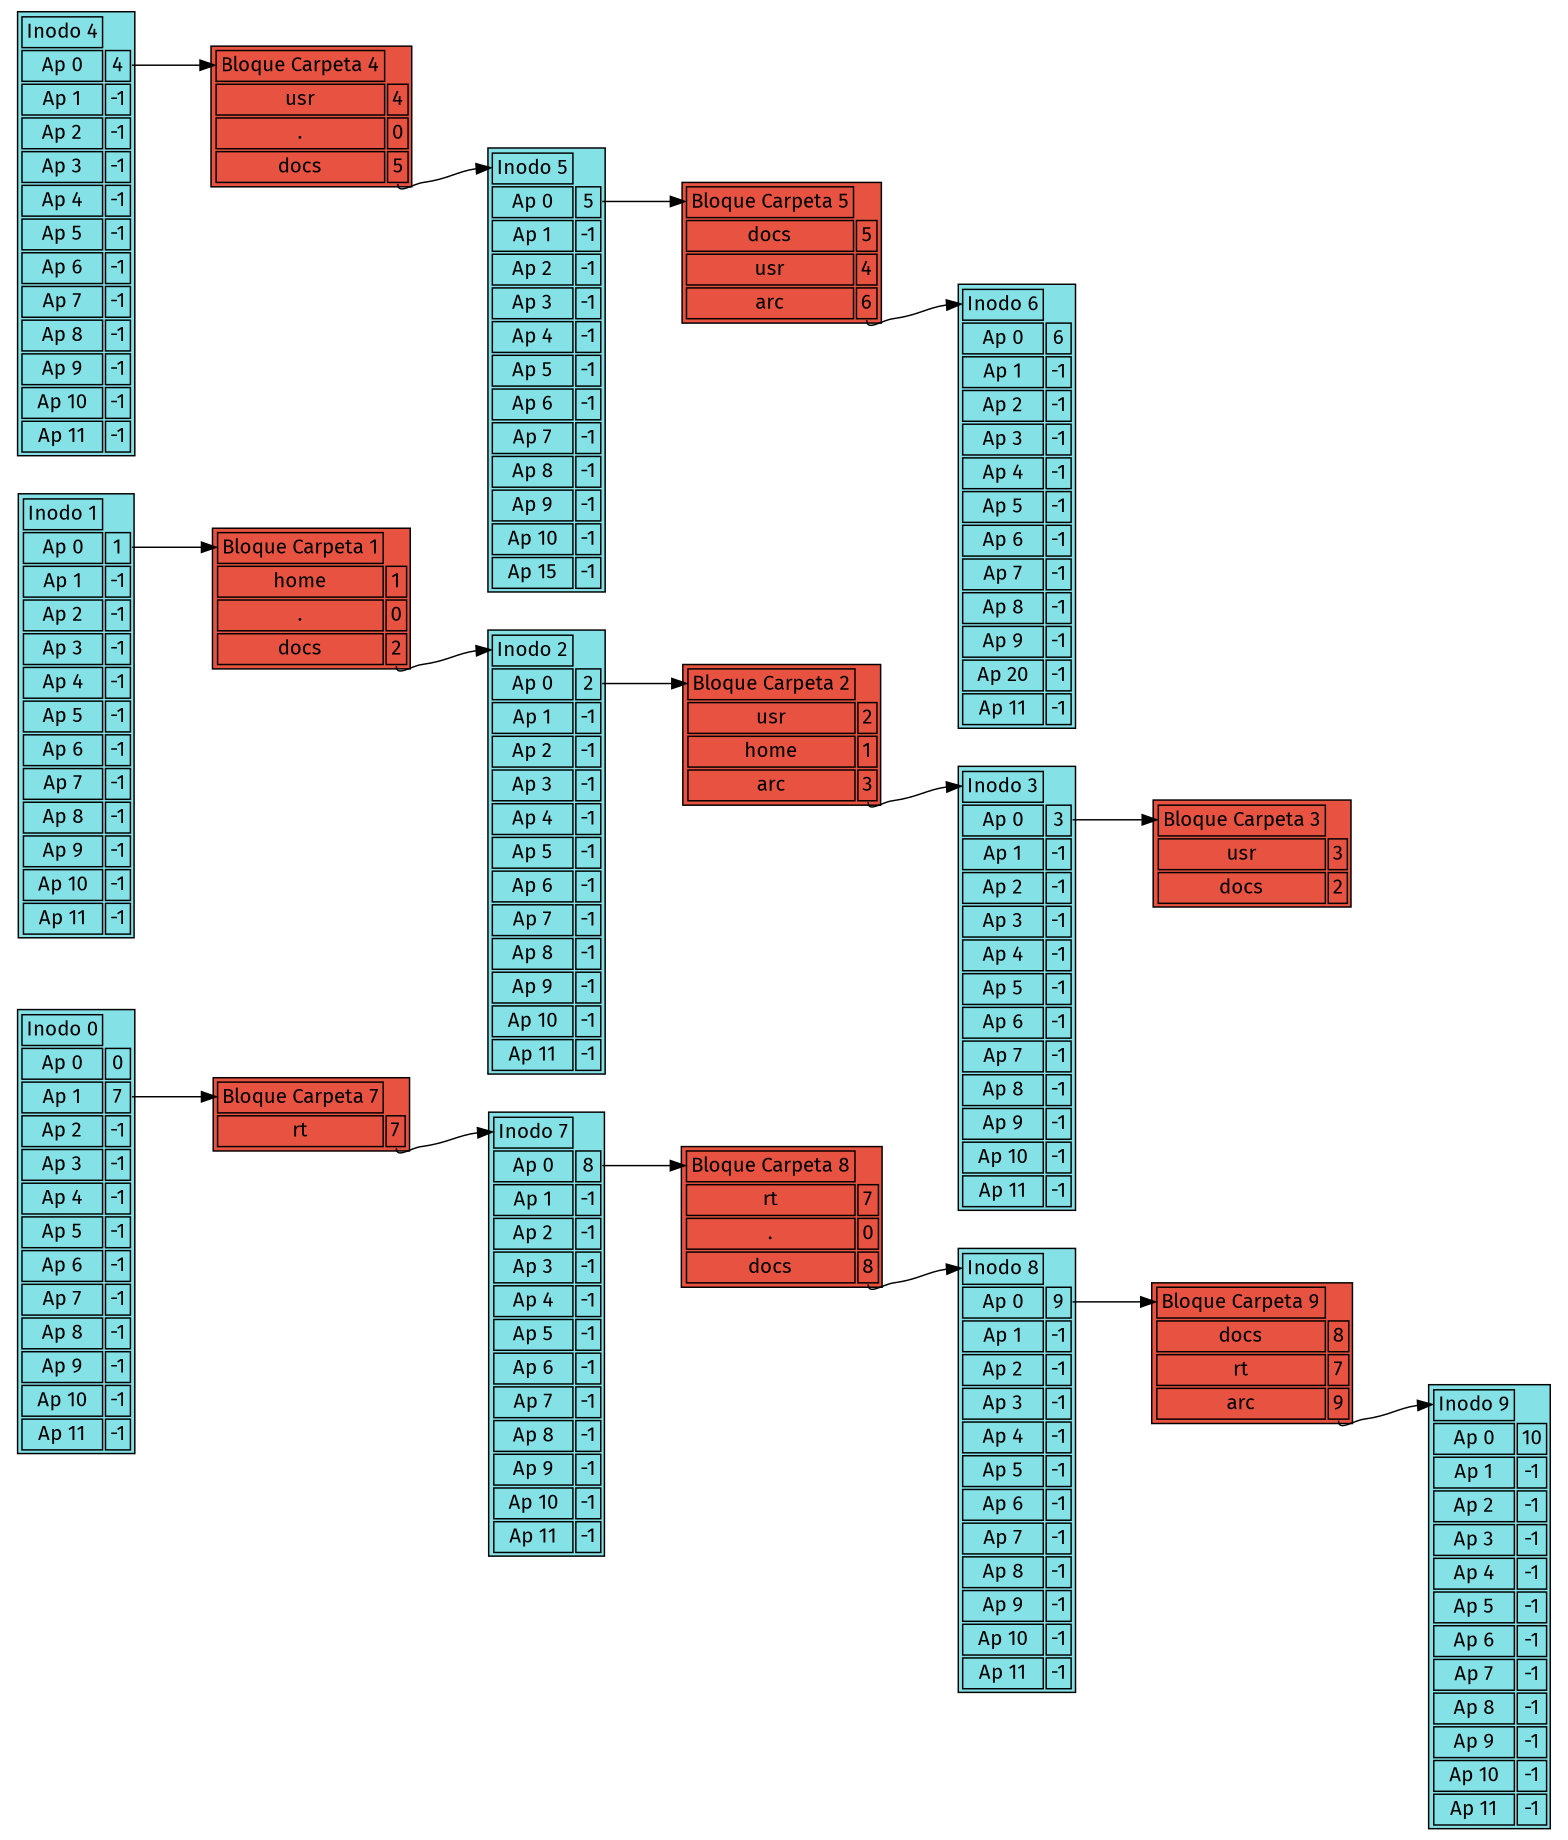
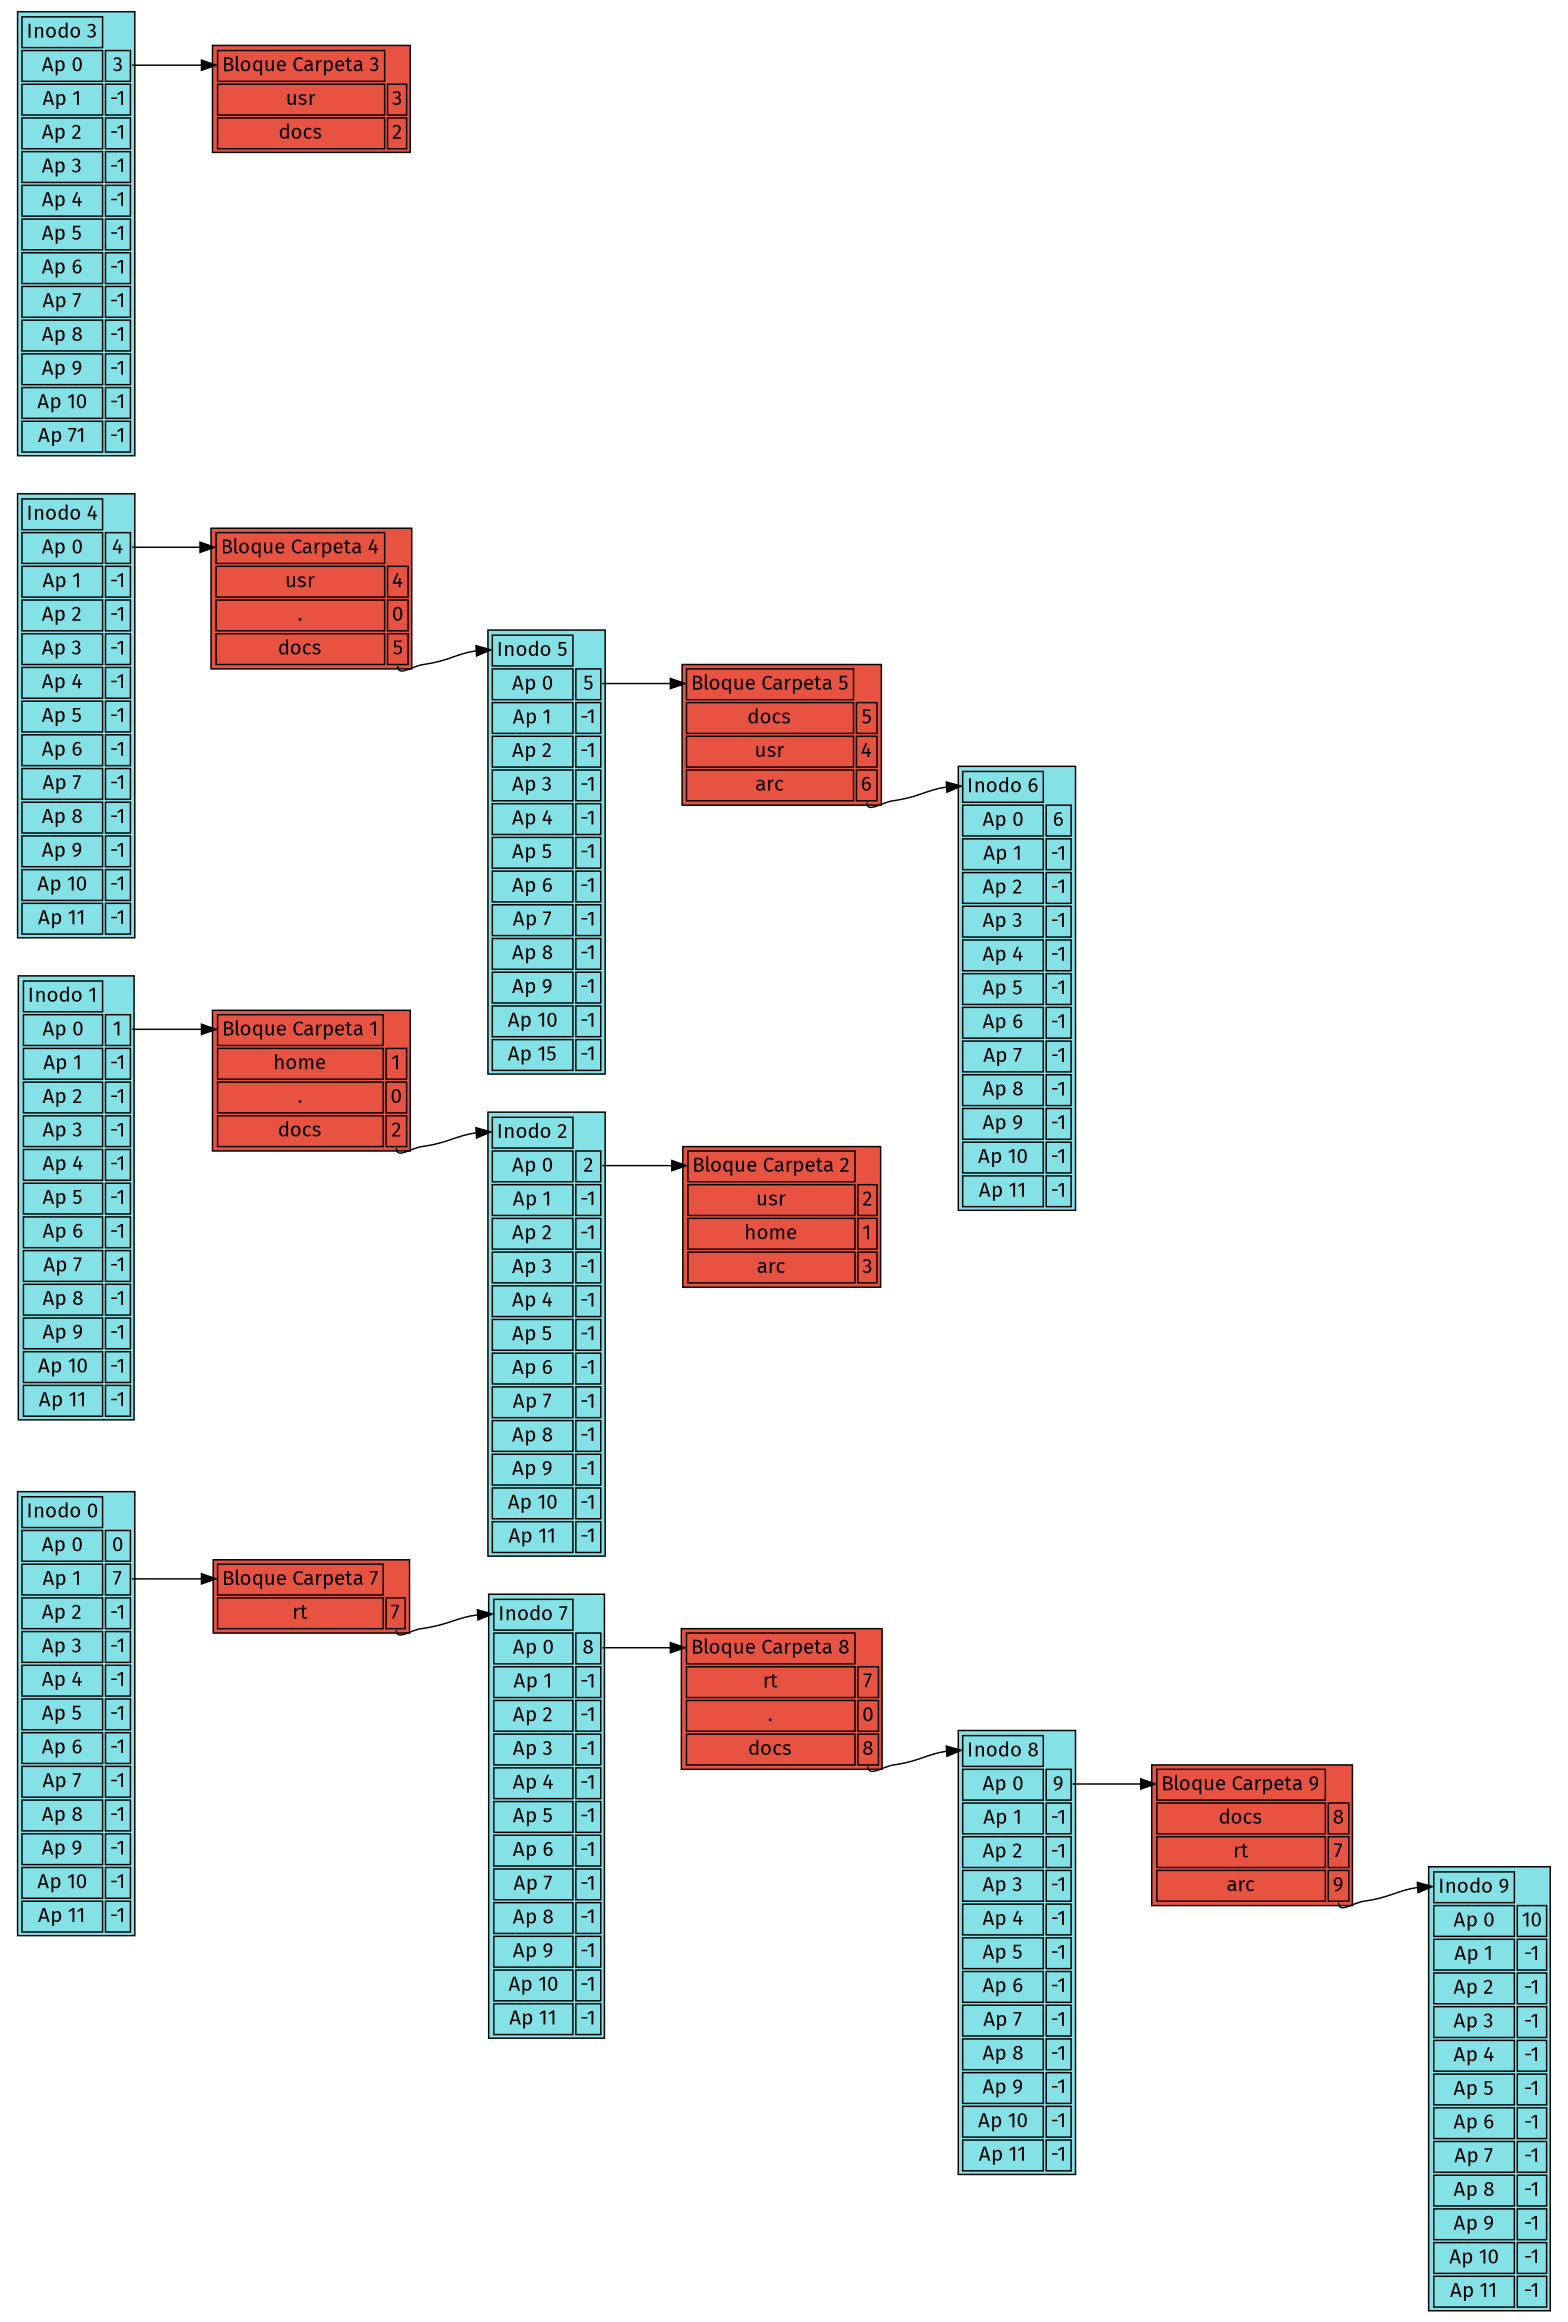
(1003, 675) -> (1003, 1157)
(906, 798) -> none
(1003, 1191) -> (62, 436)
